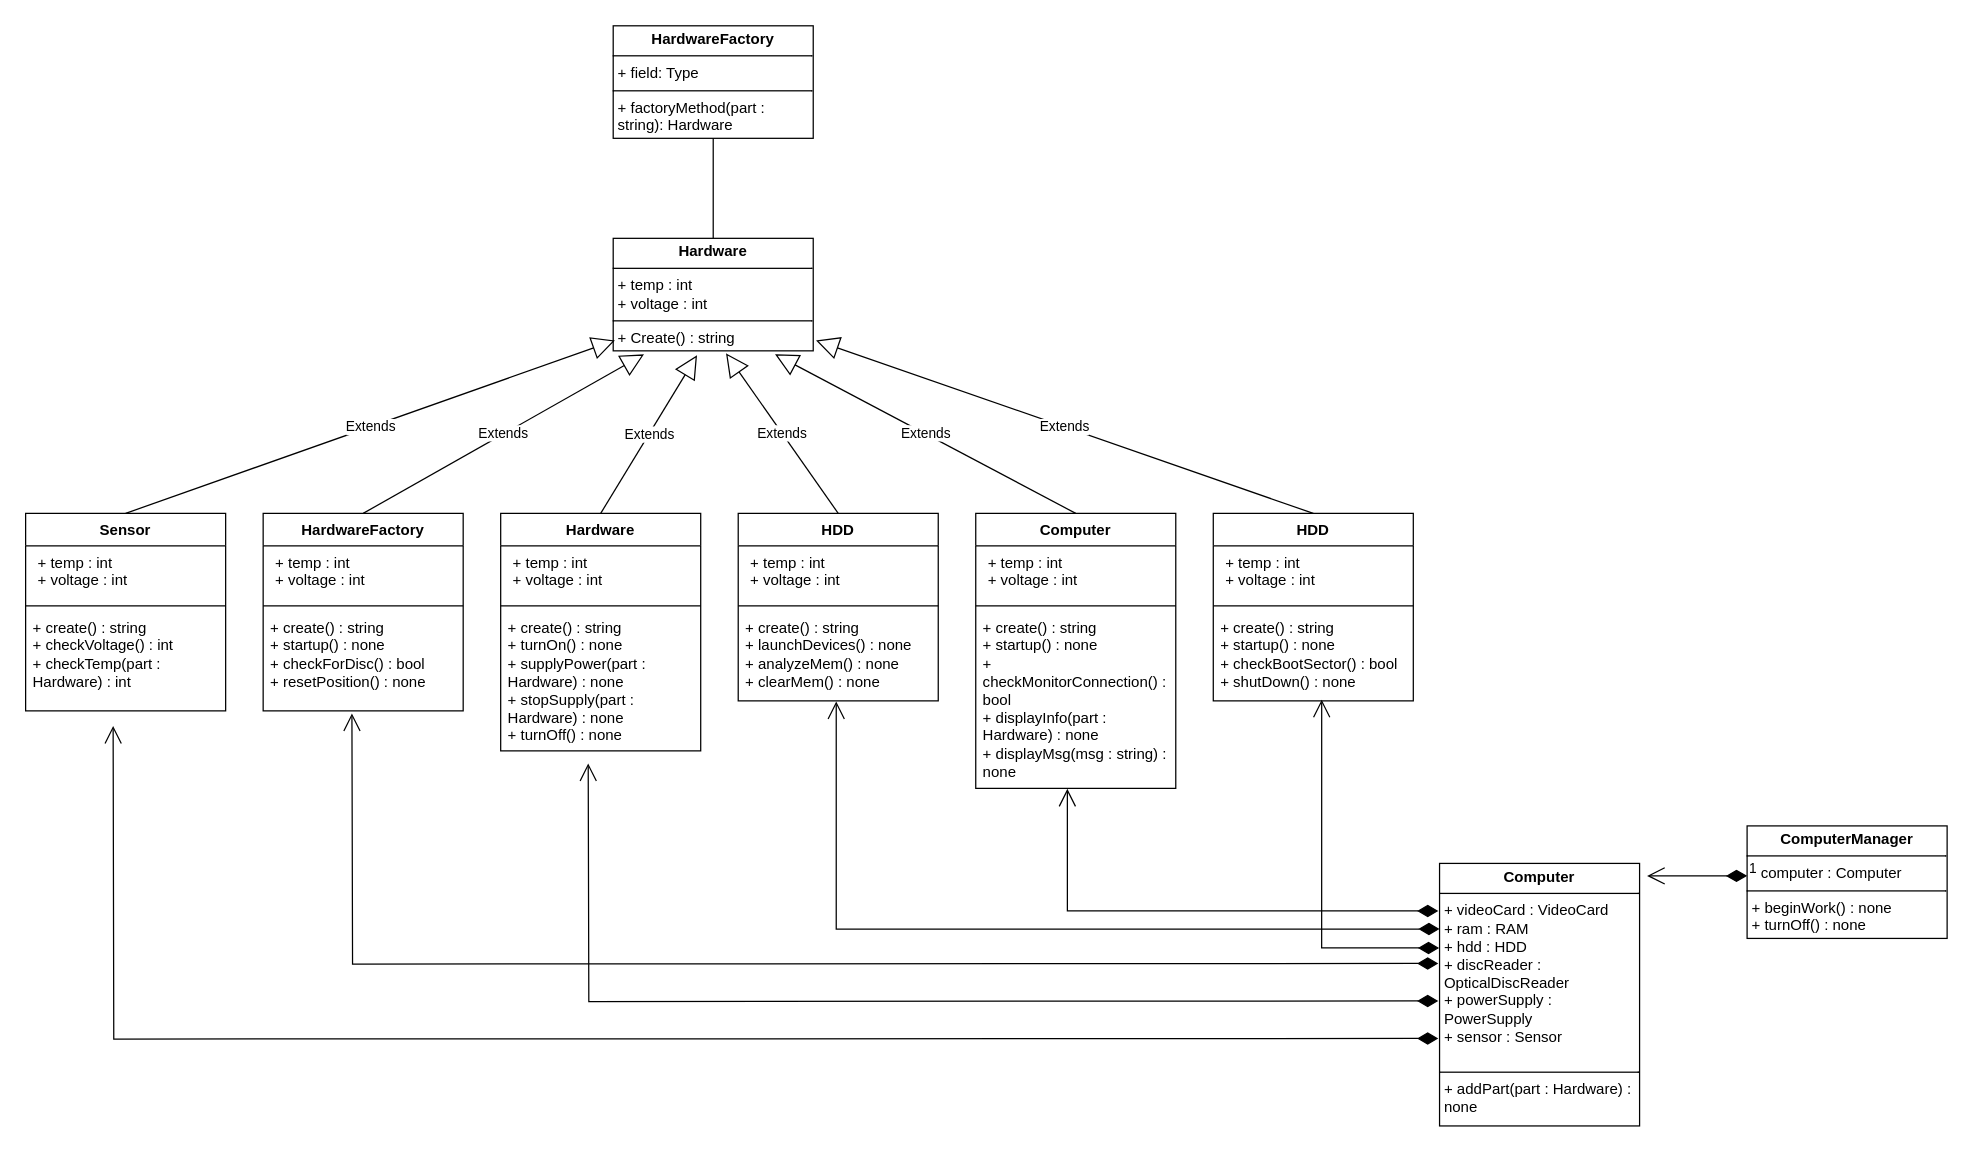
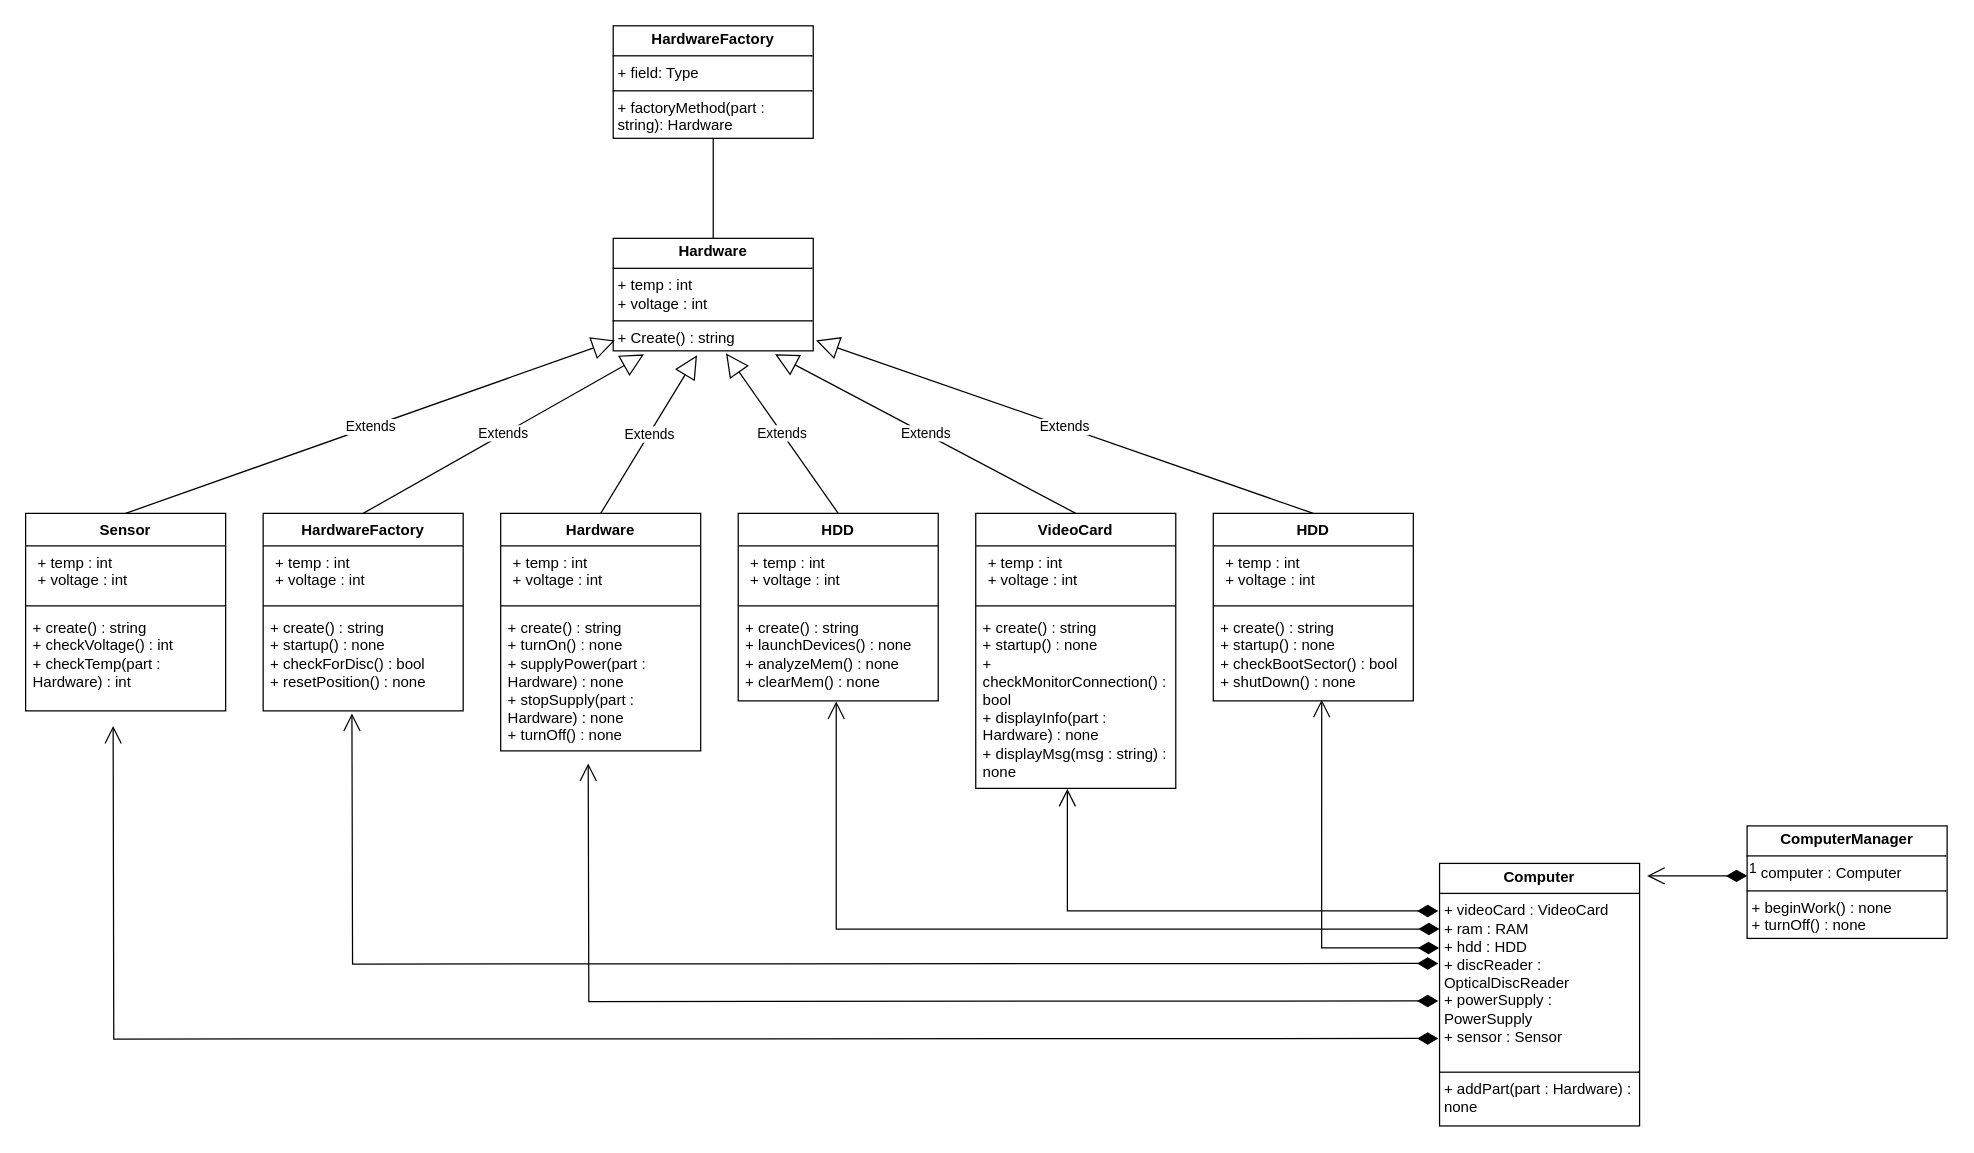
(1076, 531) -> (1076, 531)
